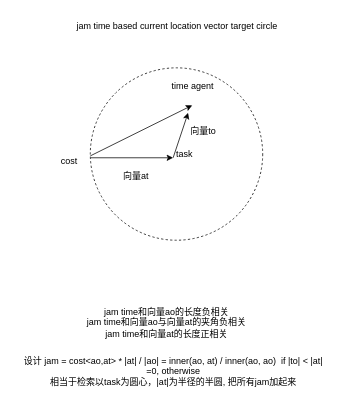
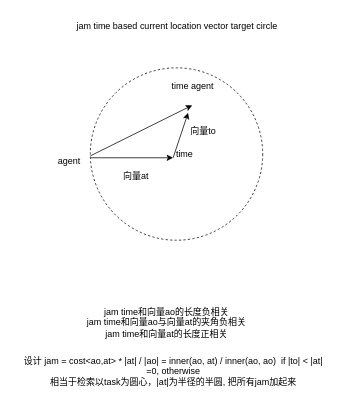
(185, 154) -> (185, 154)
(69, 162) -> (69, 162)
